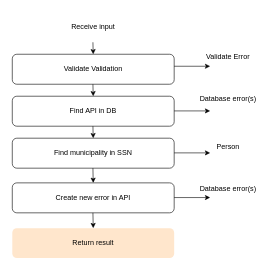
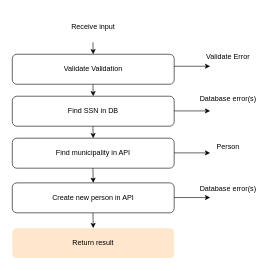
(93, 111) -> (93, 111)
(93, 153) -> (93, 153)
(93, 198) -> (93, 198)
